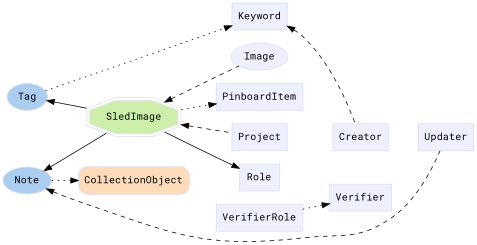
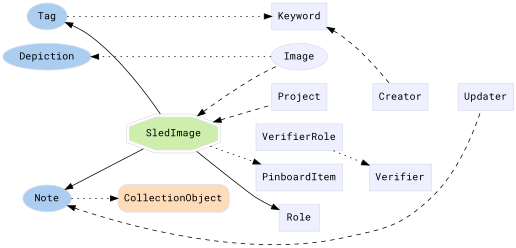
none -> (47, 57)
